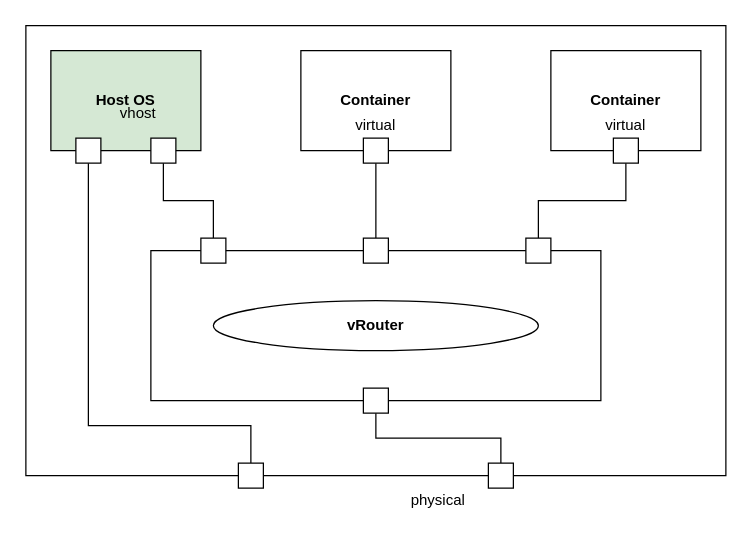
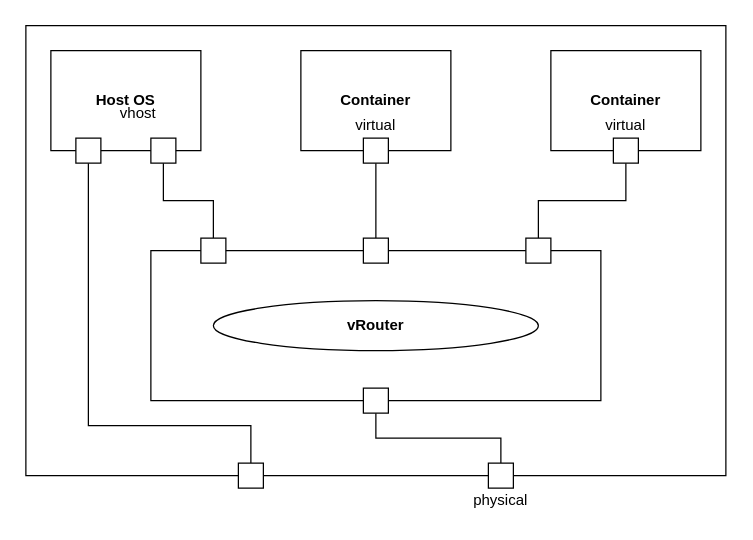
(126, 101) -> (126, 101)
(438, 501) -> (501, 501)
